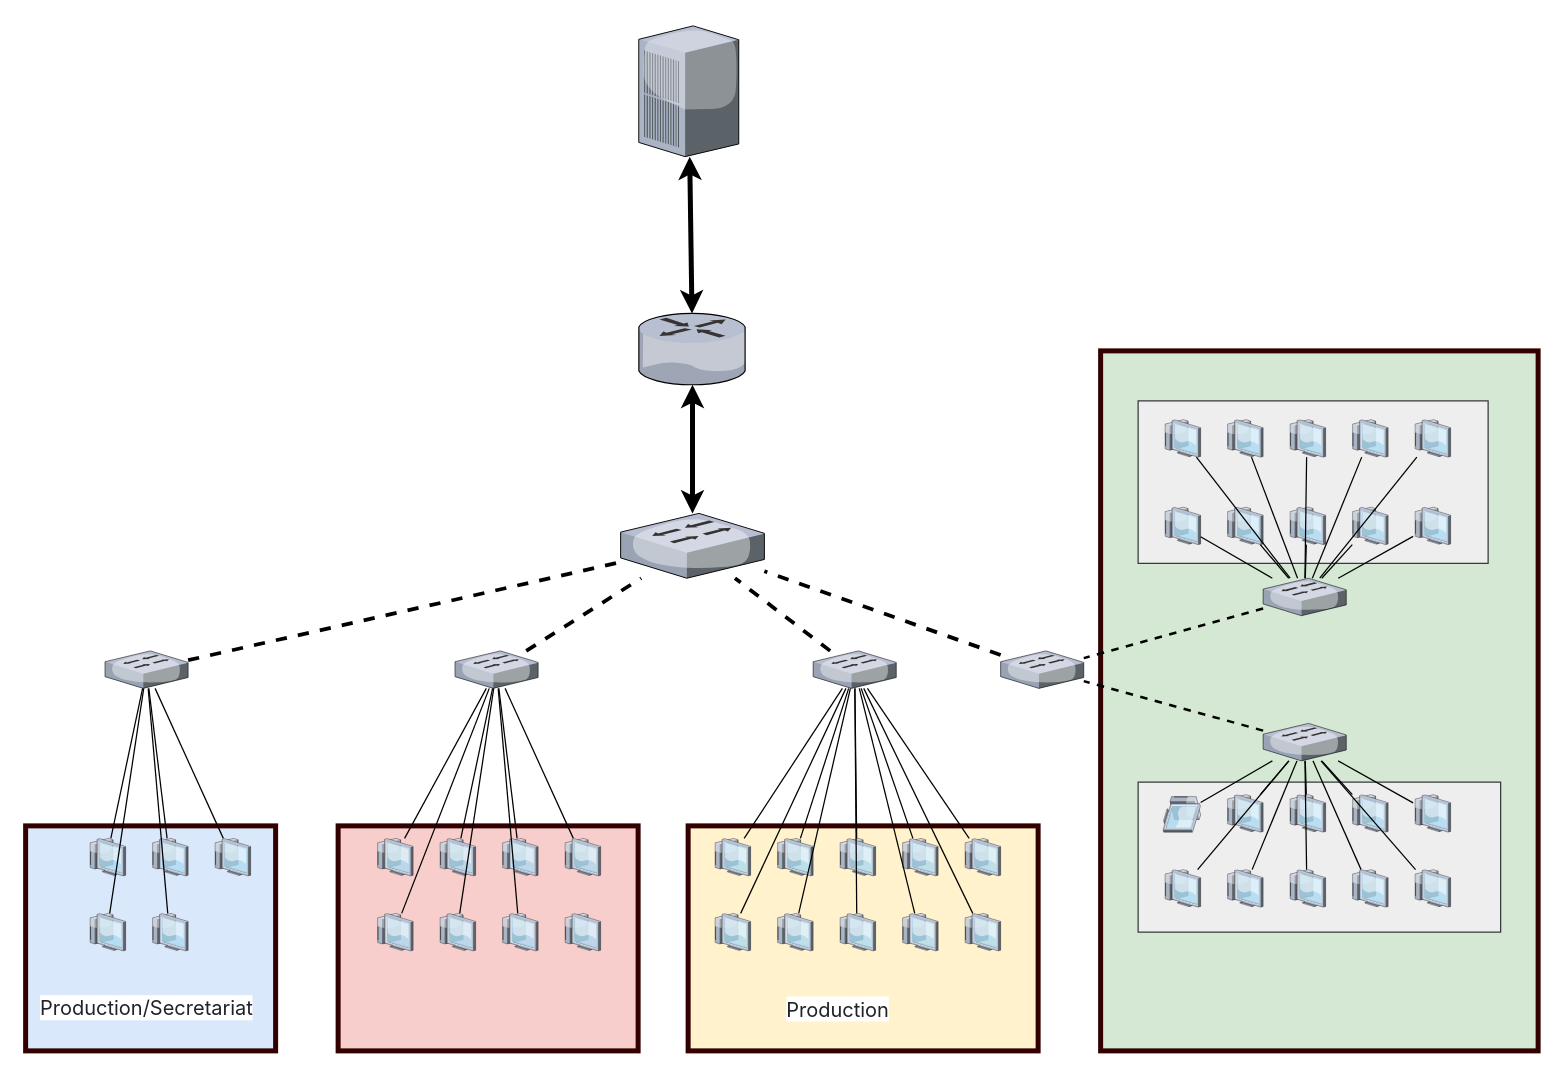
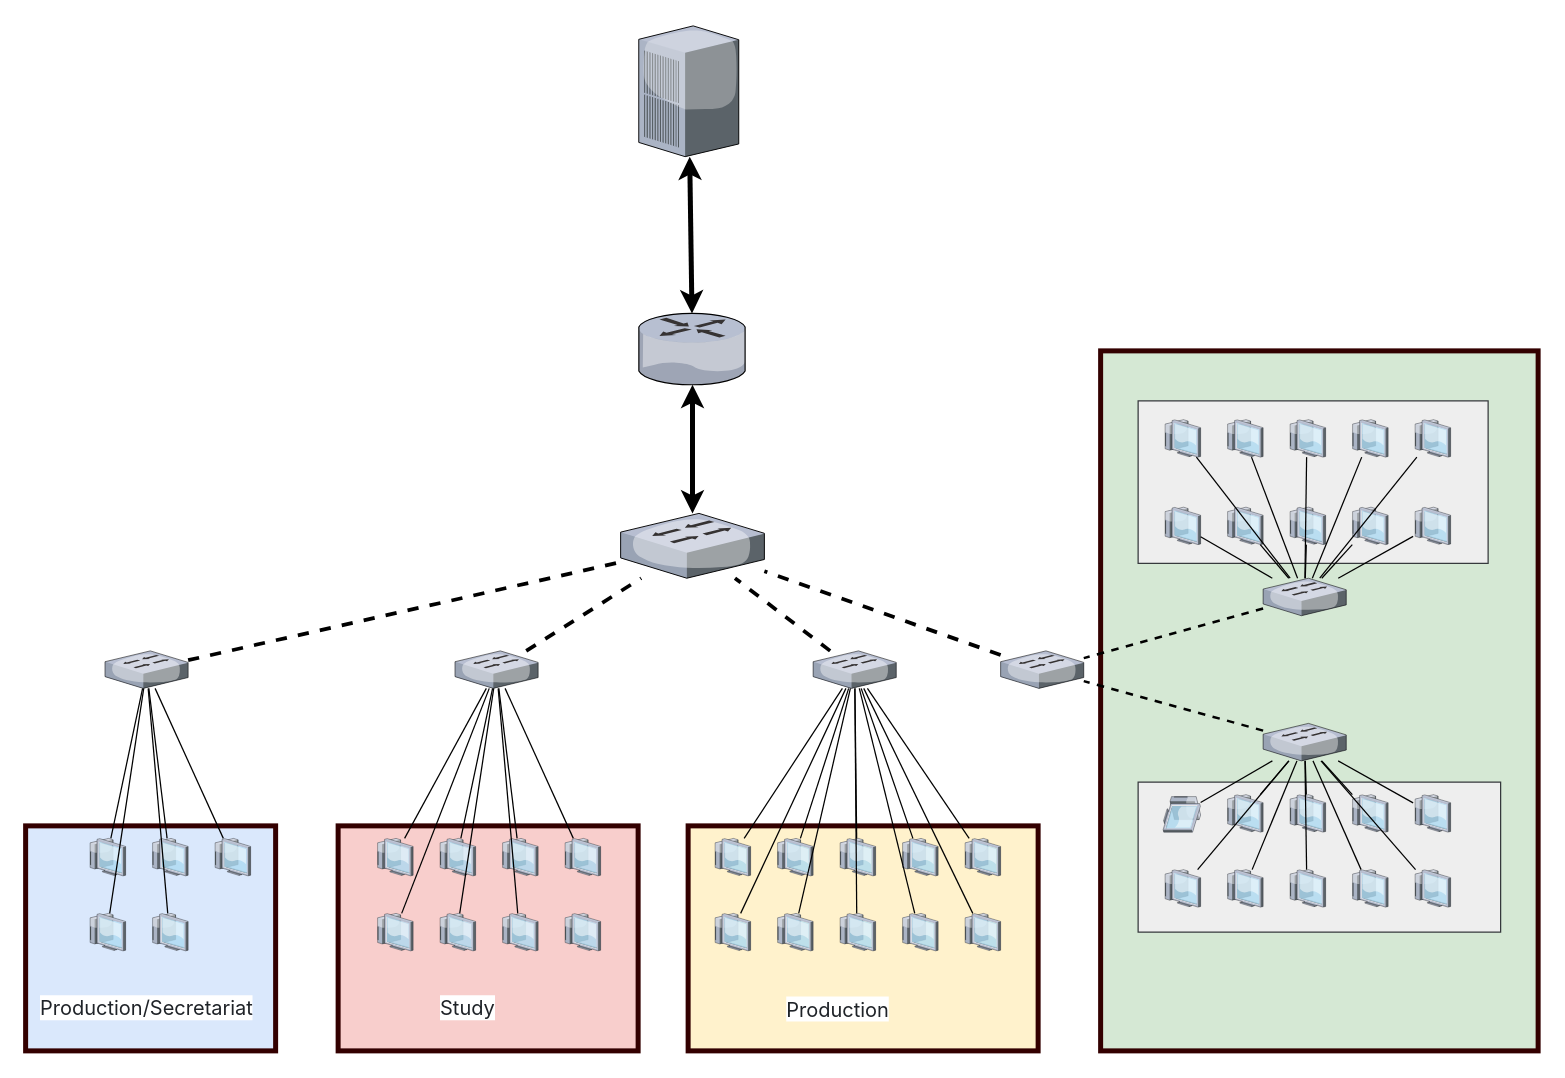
none -> (482, 1013)
